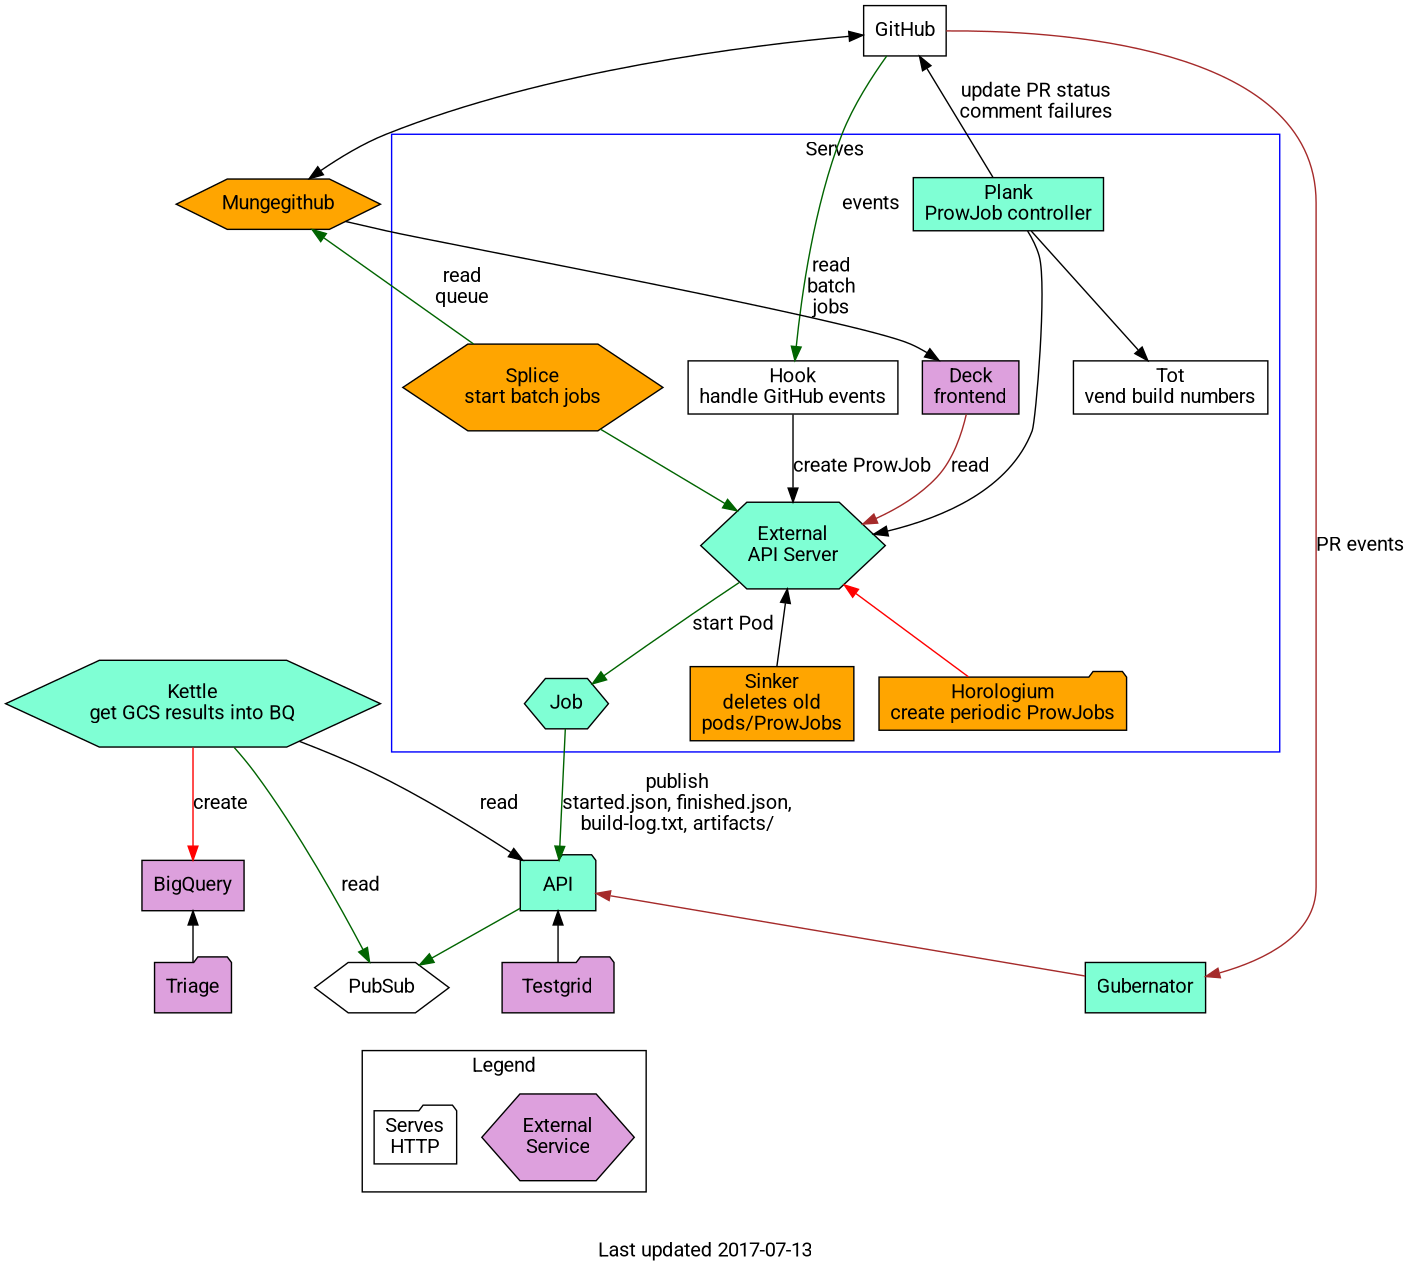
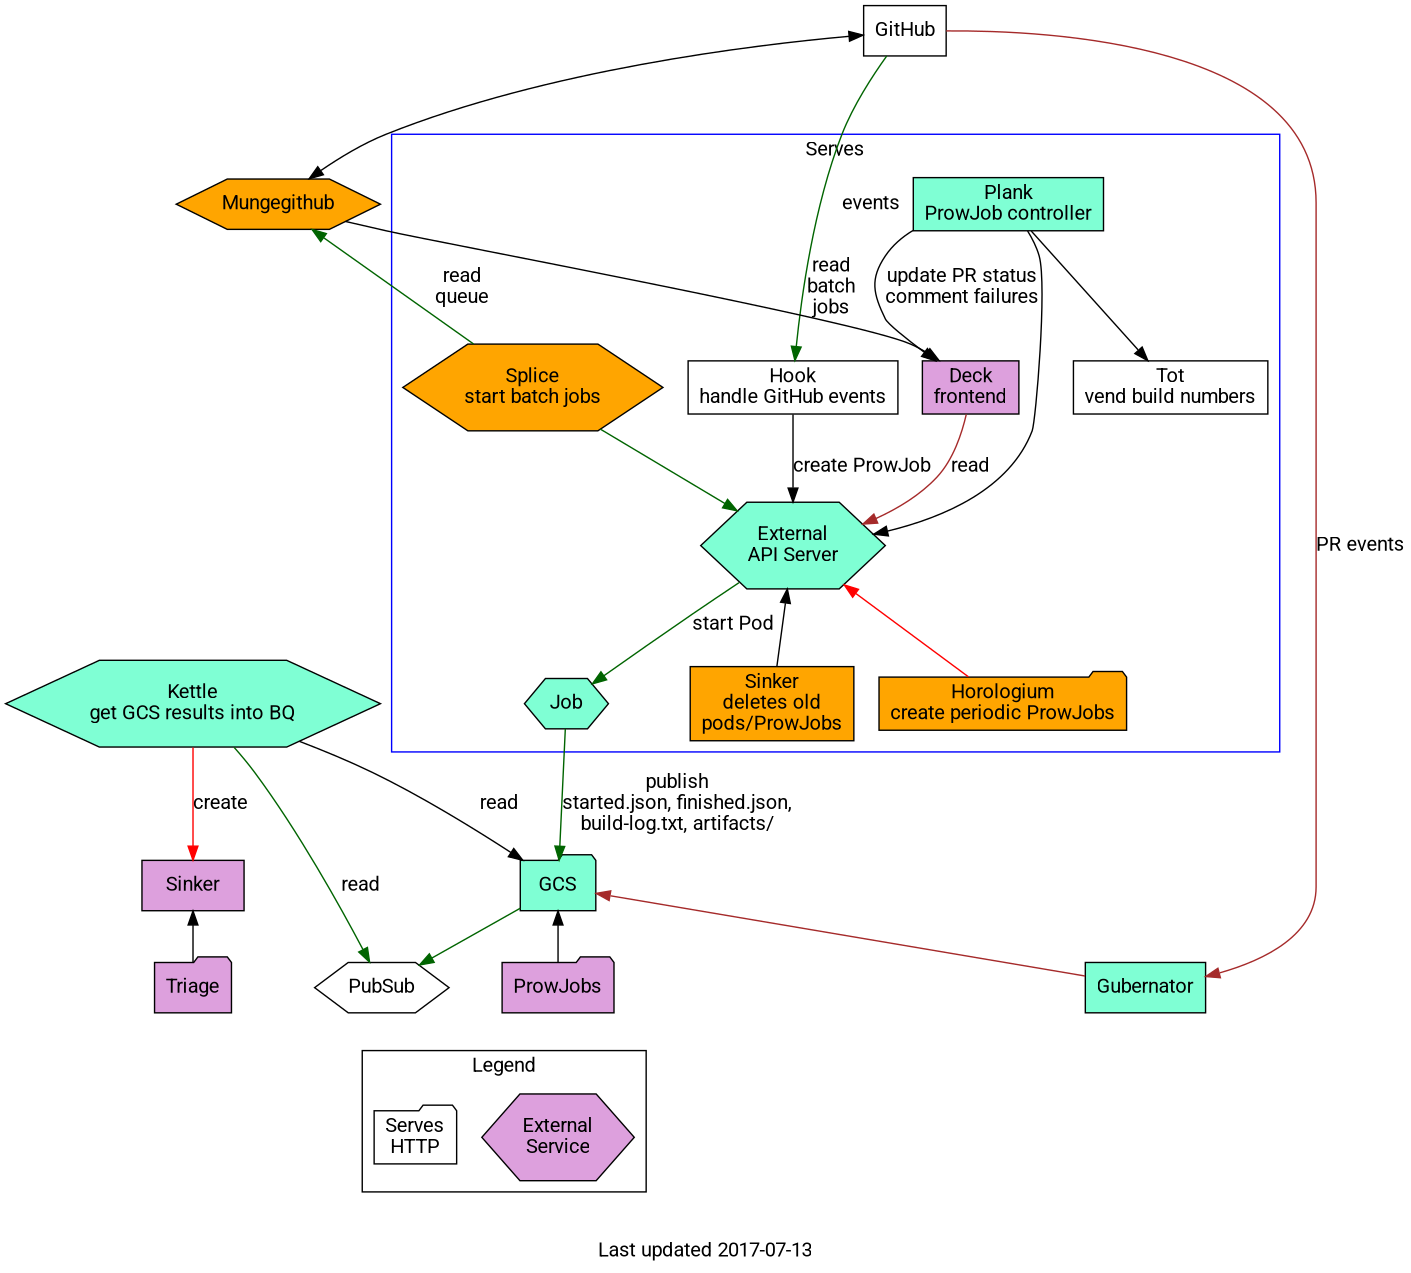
(960, 123) -> (876, 294)
(193, 886) -> (193, 886)
(558, 886) -> (558, 886)
(558, 988) -> (558, 988)
